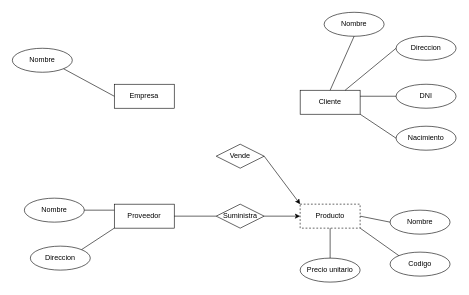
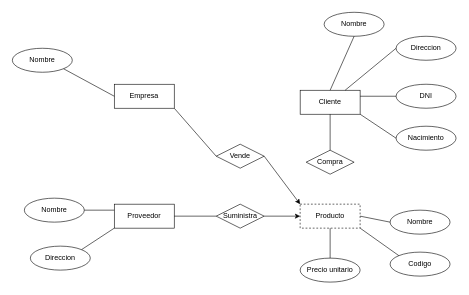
none -> (195, 132)
none -> (330, 132)
none -> (330, 162)
